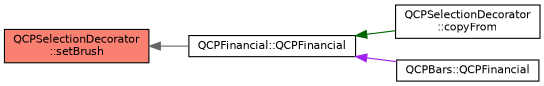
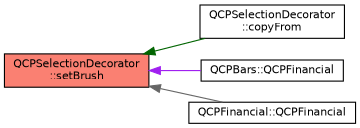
(381, 32) -> (180, 45)
(382, 60) -> (181, 71)
